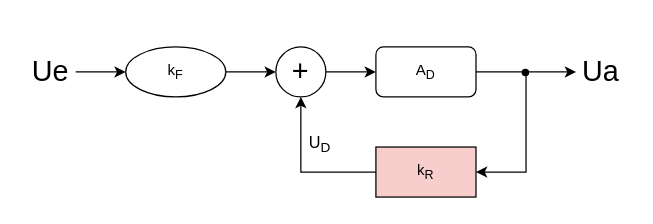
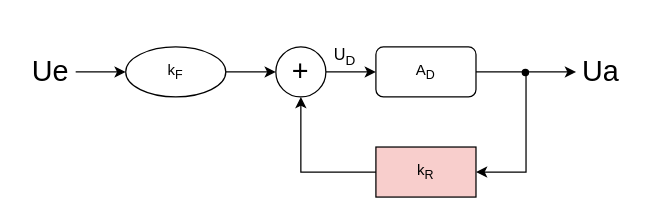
(319, 138) -> (344, 51)
